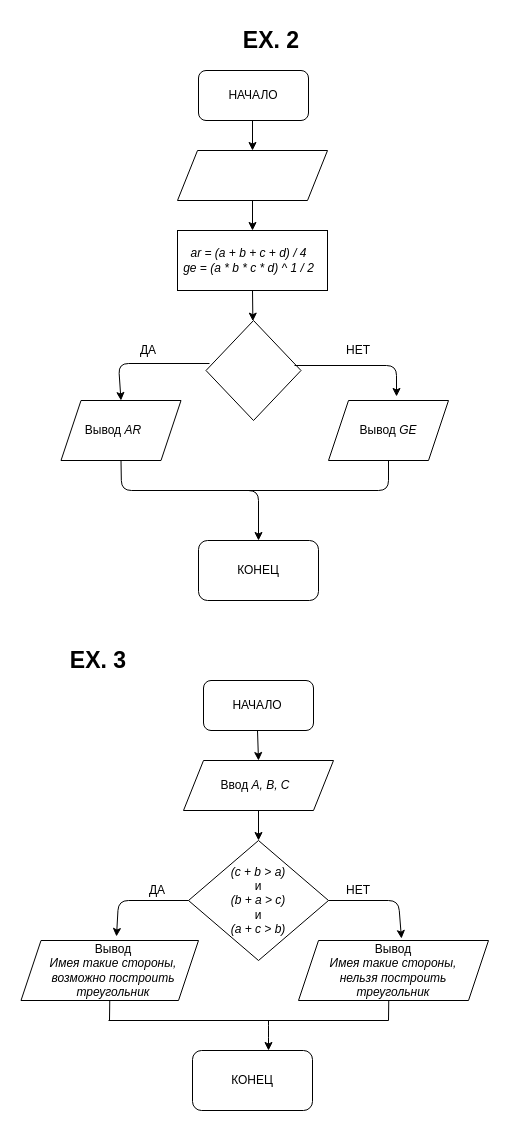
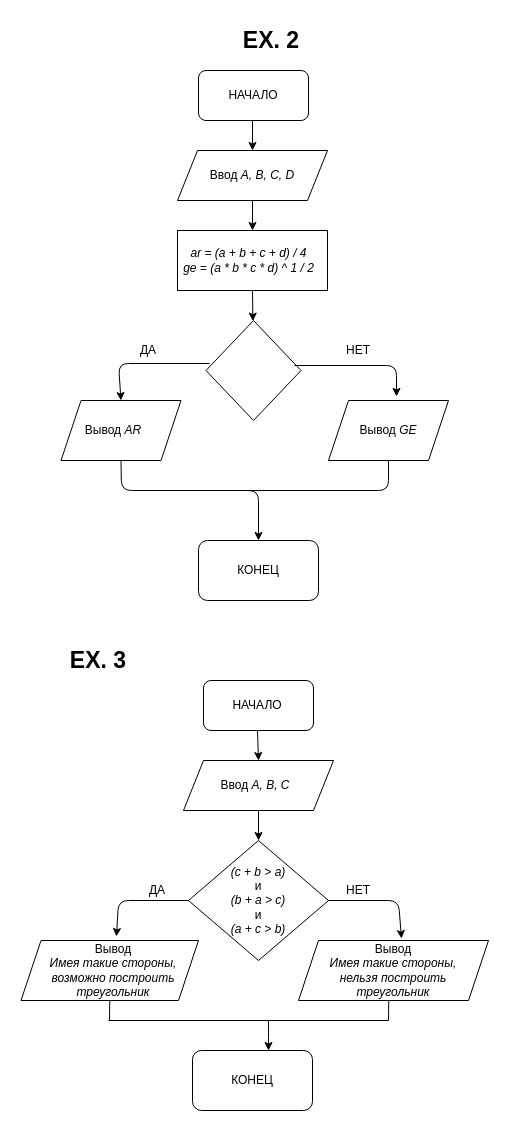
none -> (253, 176)
